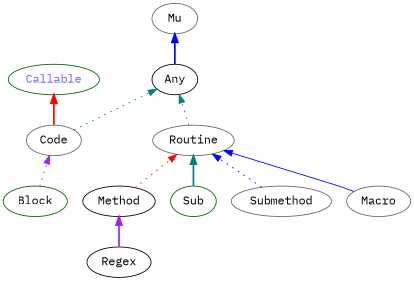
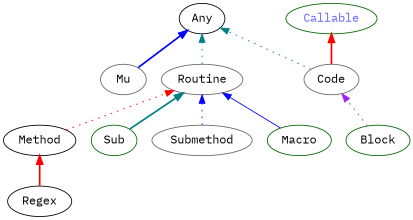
(175, 53) -> (159, 52)
(379, 201) -> (299, 140)
(119, 236) -> (40, 175)
